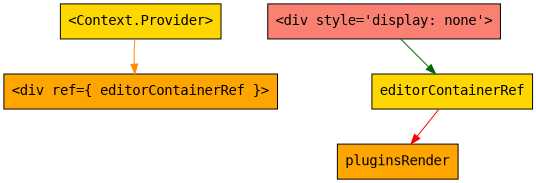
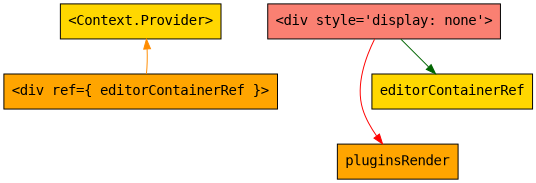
(134, 52) -> (147, 61)
(428, 123) -> (360, 88)
